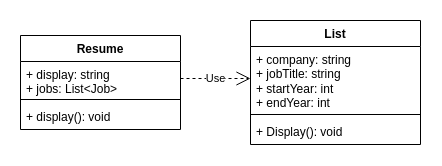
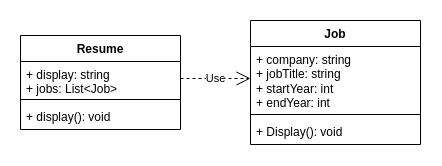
(336, 35) -> (336, 35)
